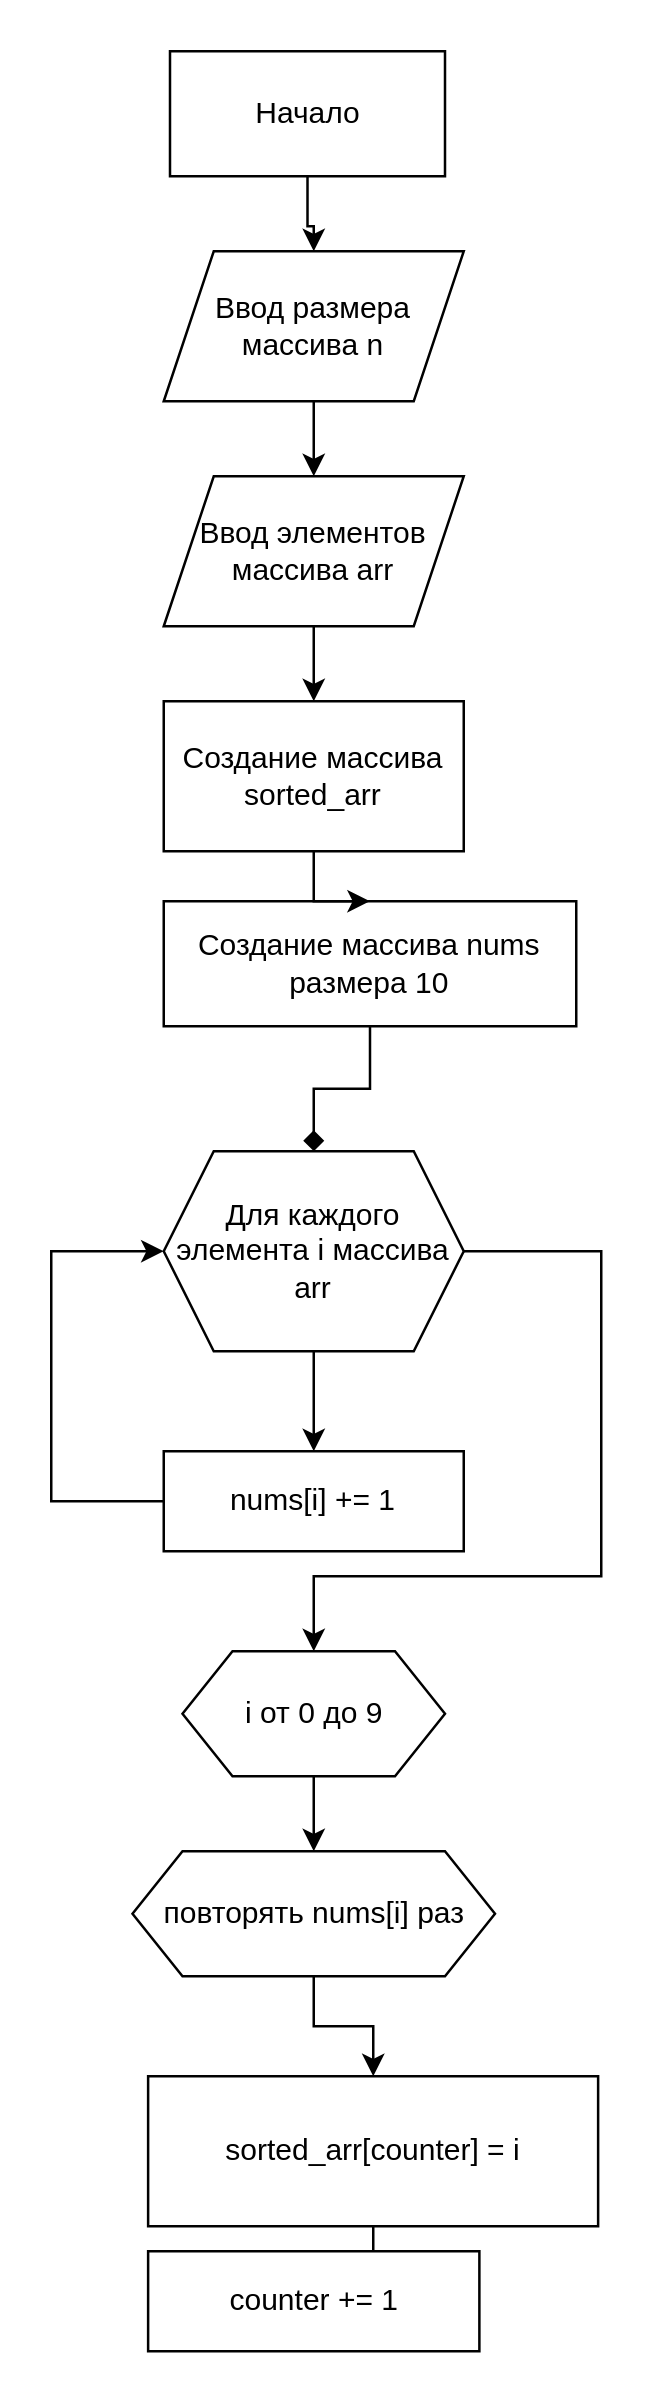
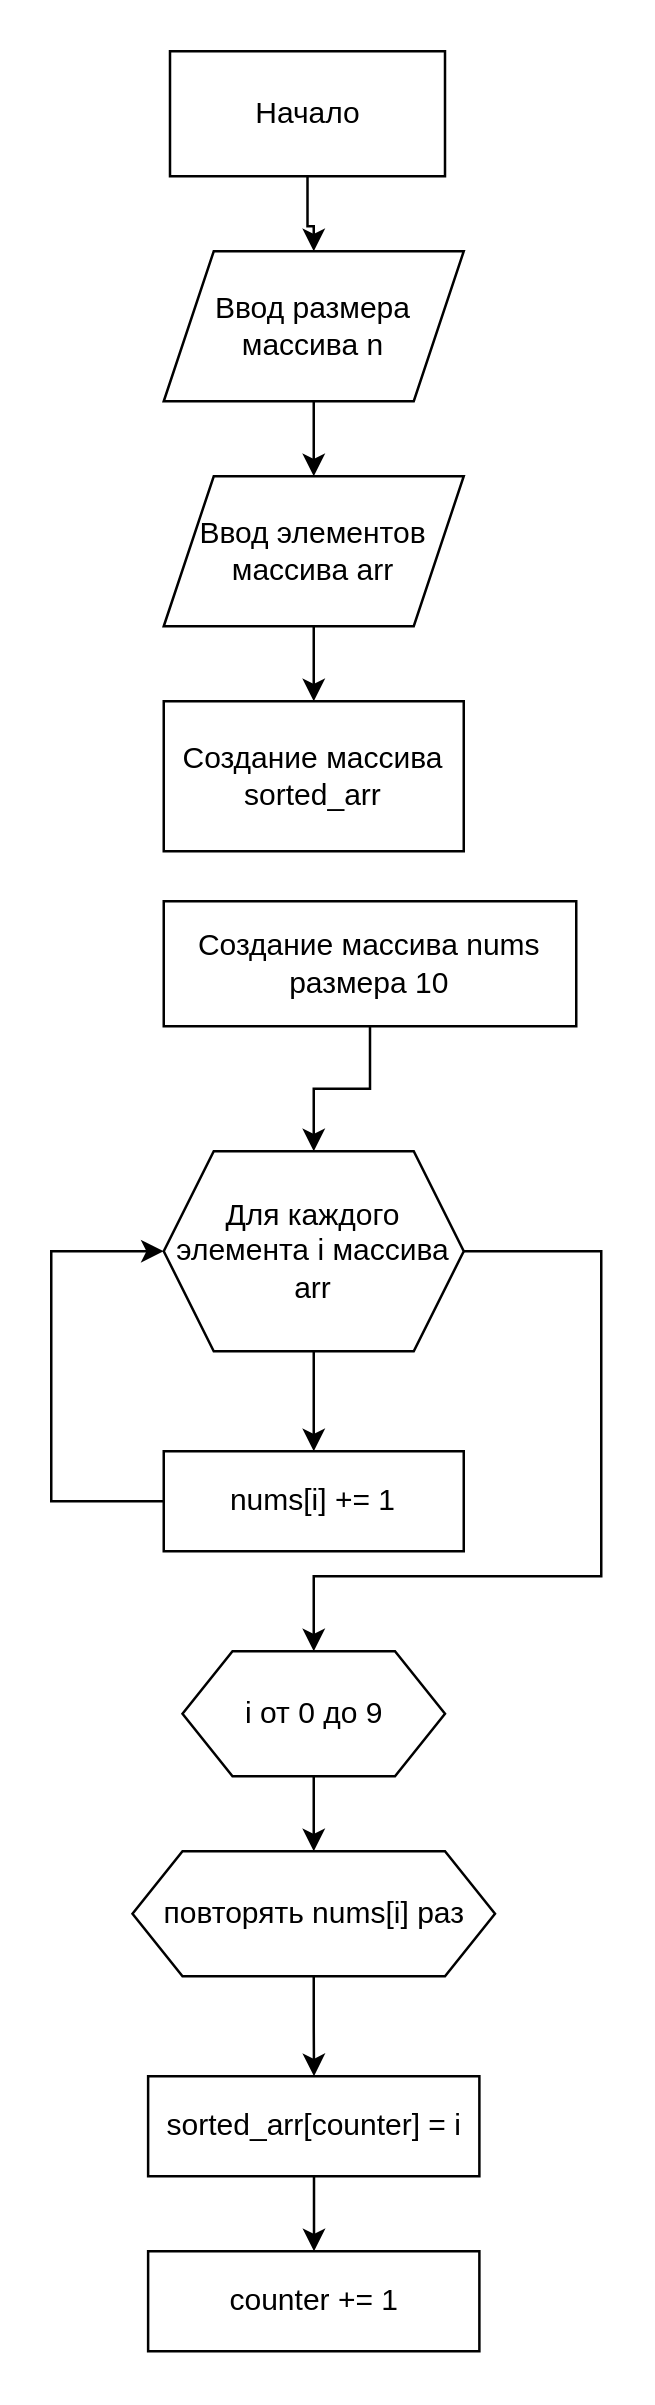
(314, 877) -> none
(314, 1131) -> (314, 1132)
(373, 2151) -> (314, 2126)
